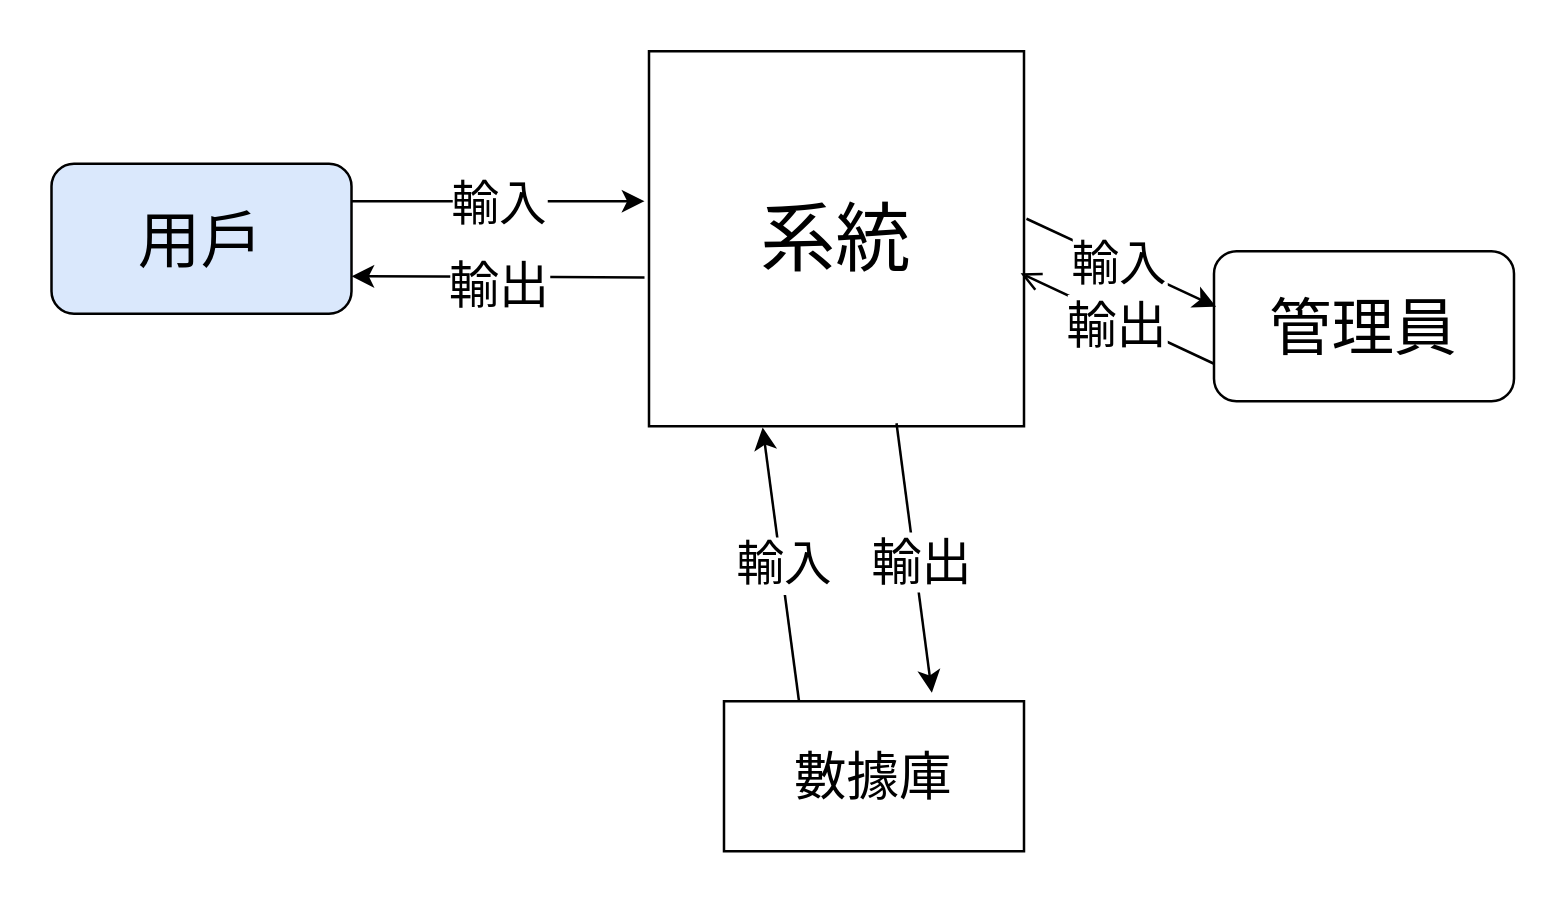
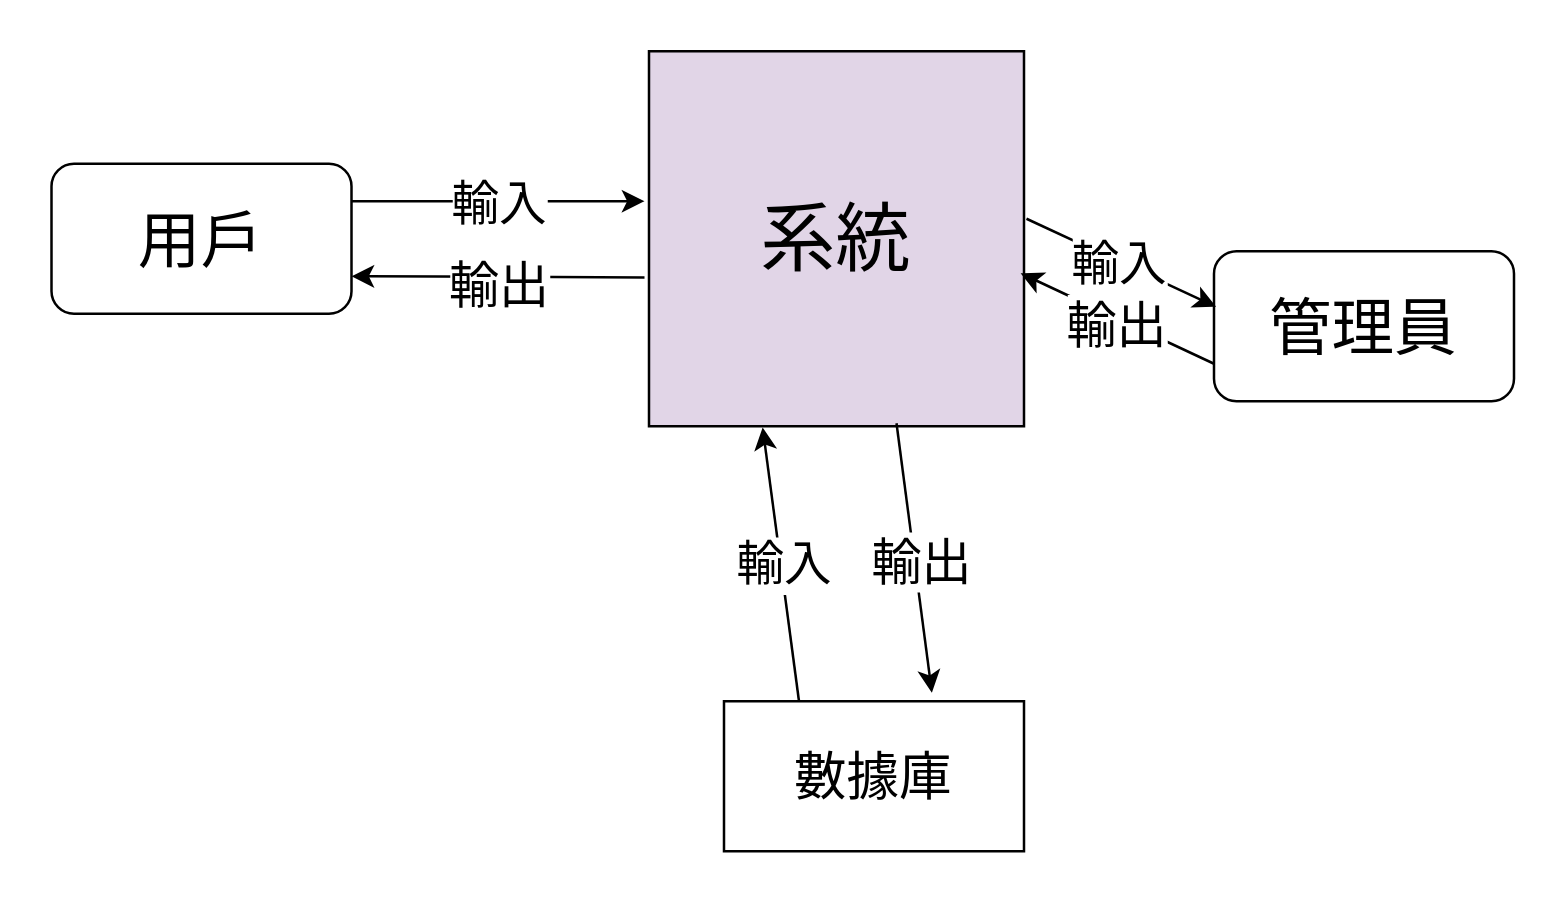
(201, 239) -> (201, 239)
(836, 239) -> (836, 239)
(1032, 279) -> (1037, 281)
